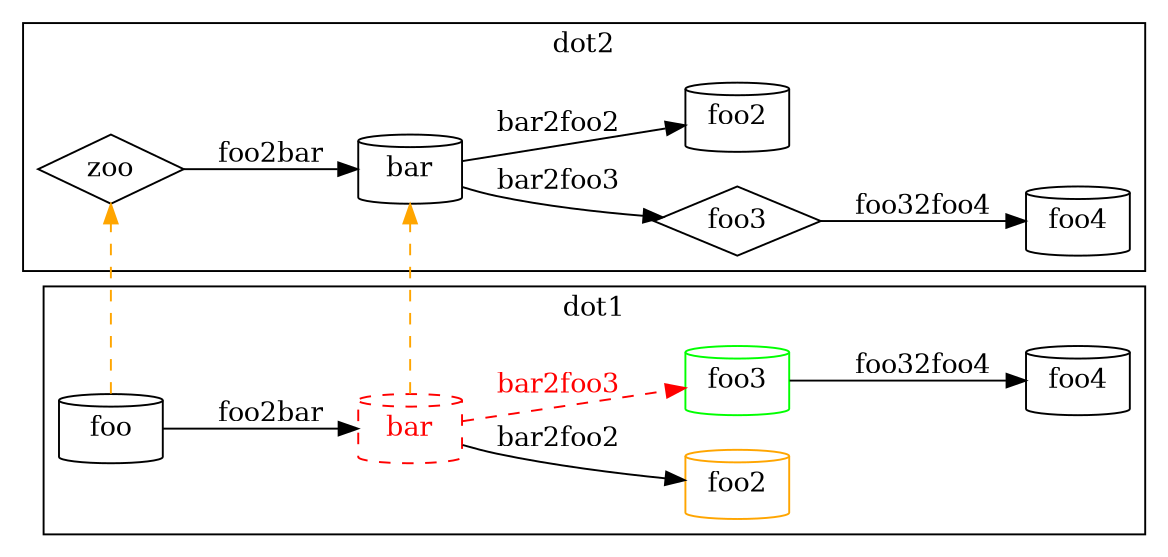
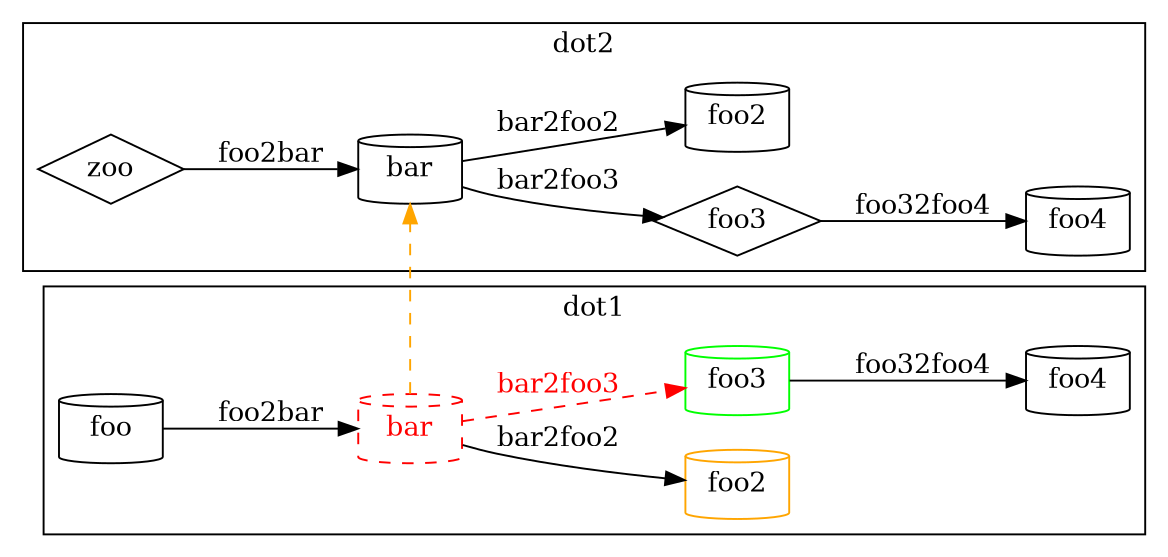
(111, 309) -> none
